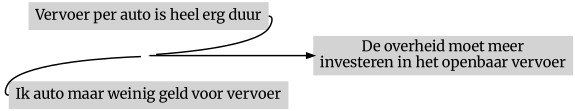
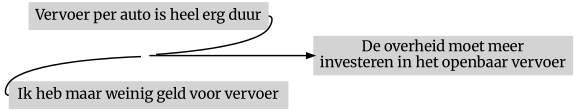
(149, 95) -> (149, 95)
